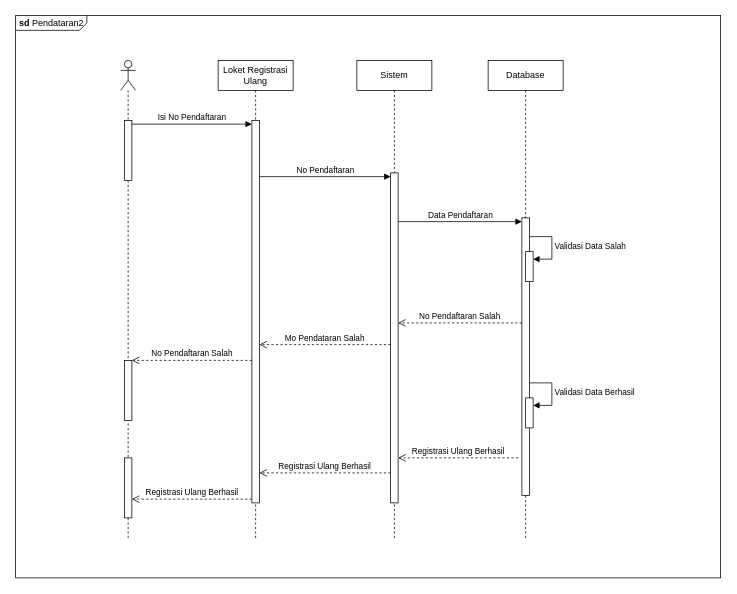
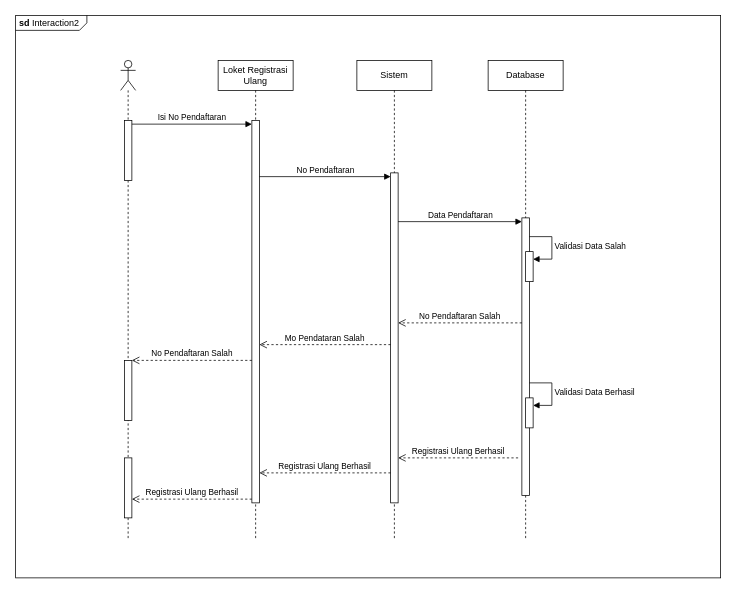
(51, 21) -> (52, 21)
